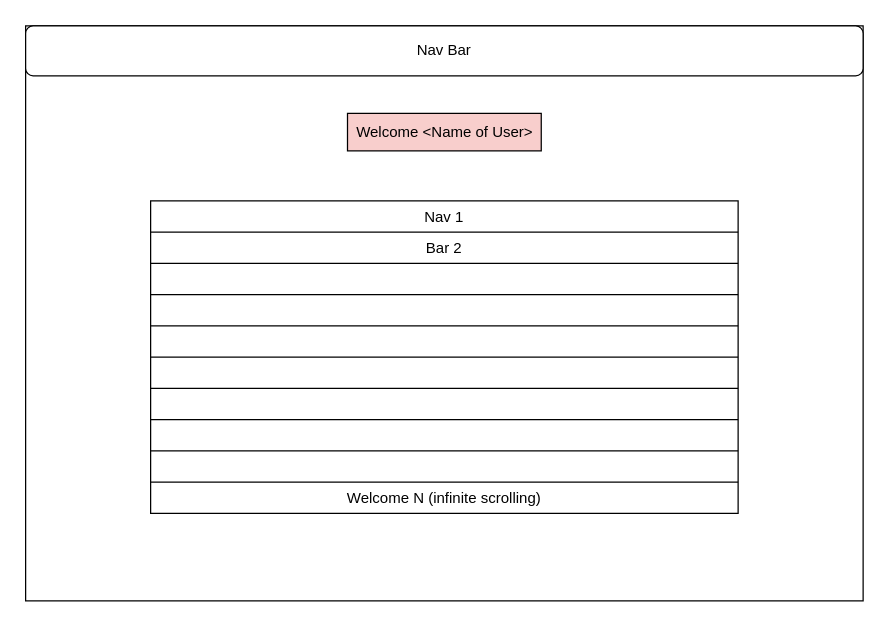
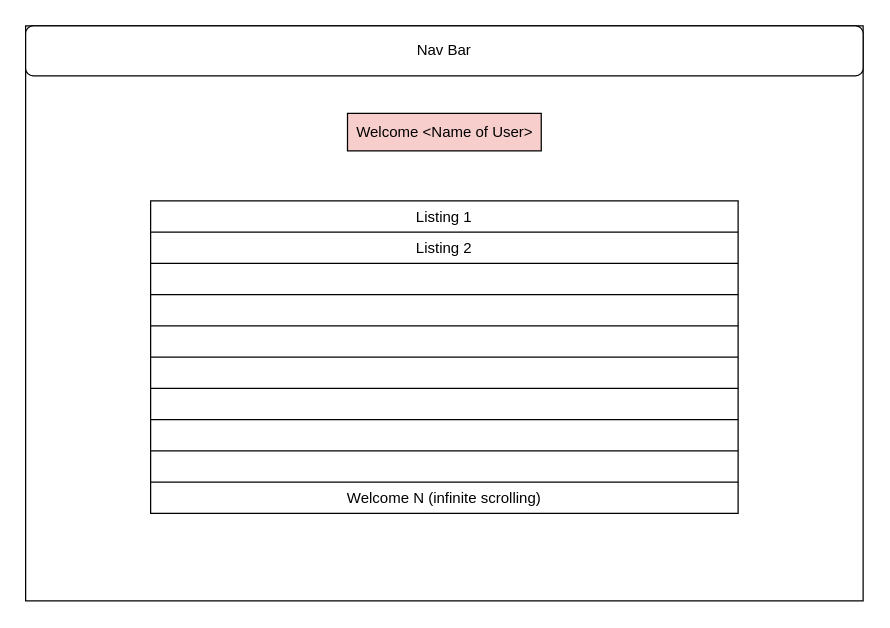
(444, 217) -> (444, 217)
(444, 248) -> (444, 248)
